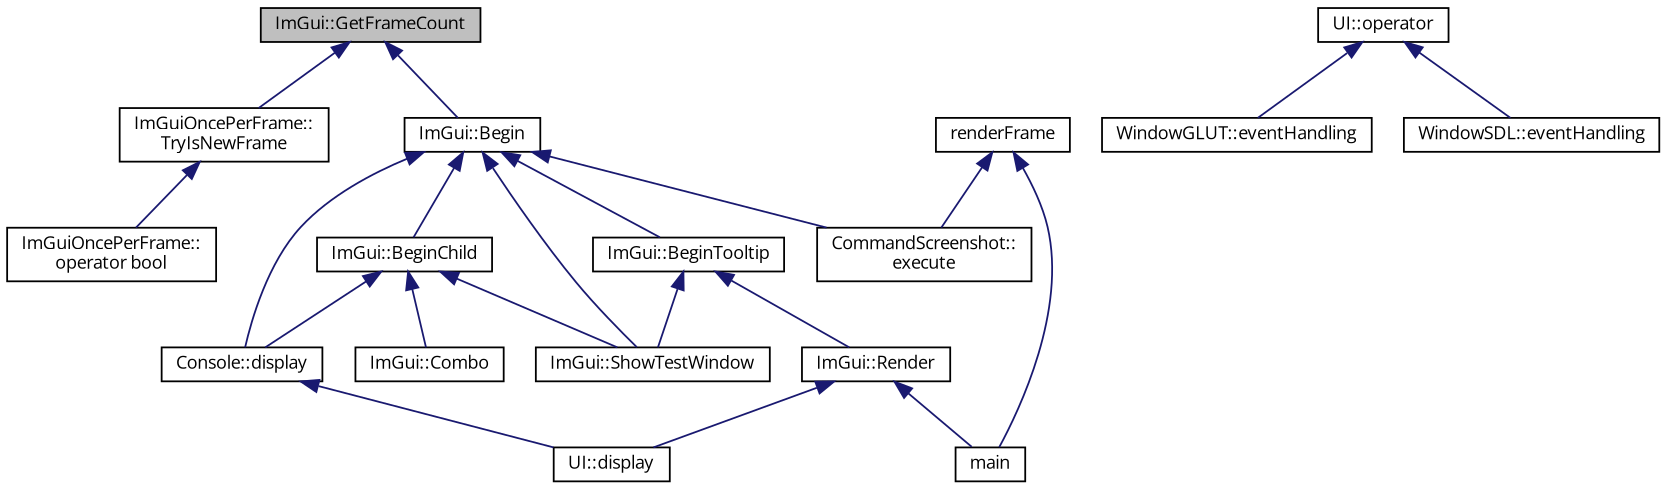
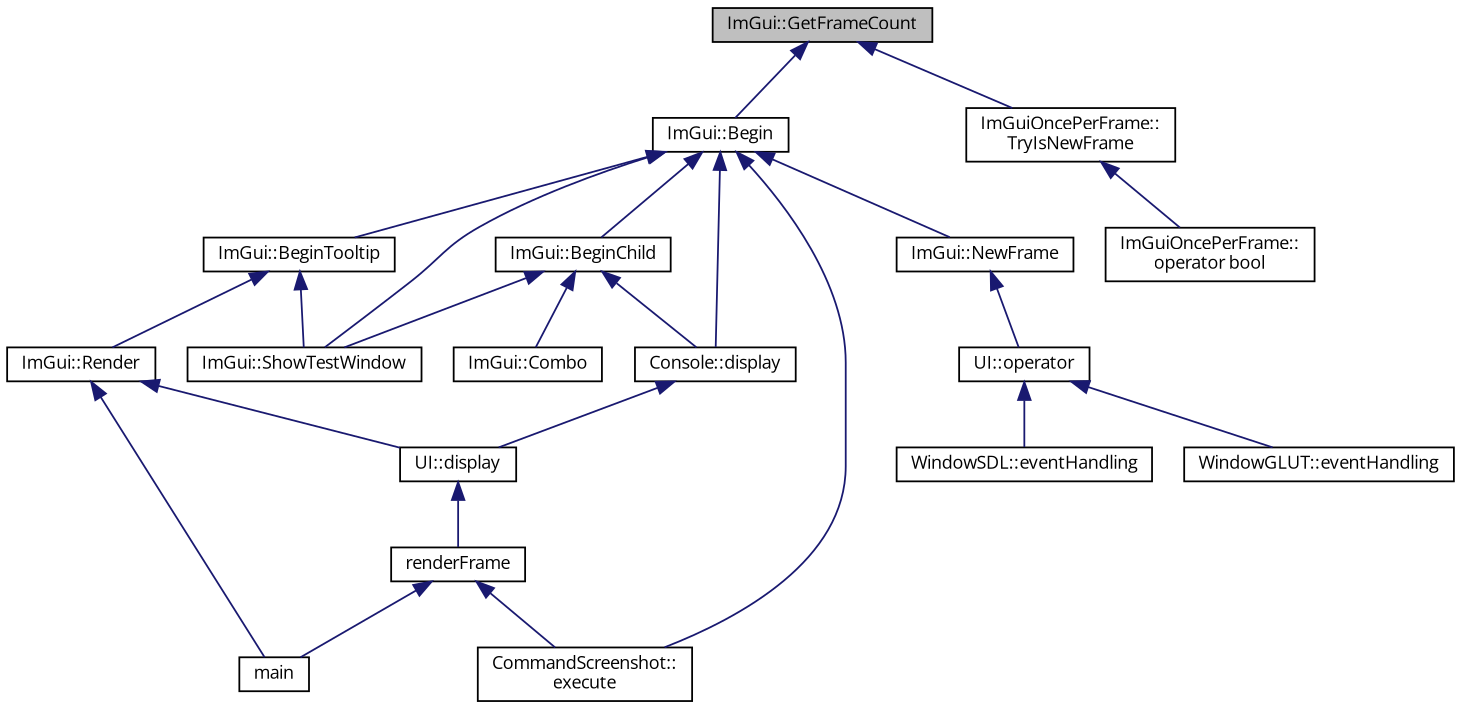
none -> (985, 255)
none -> (458, 524)
